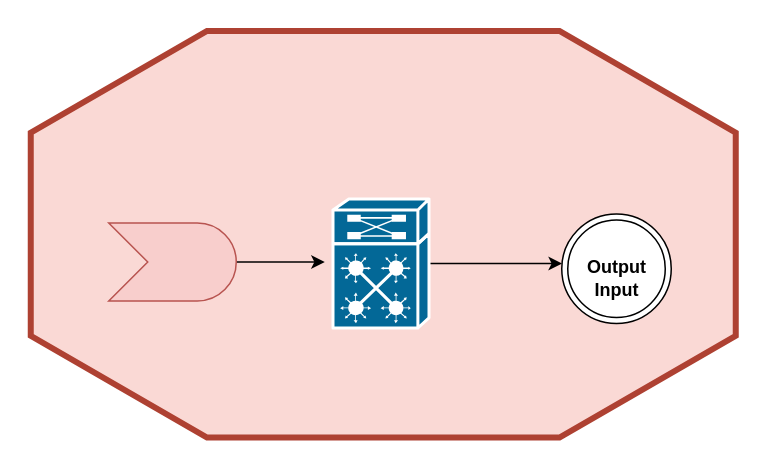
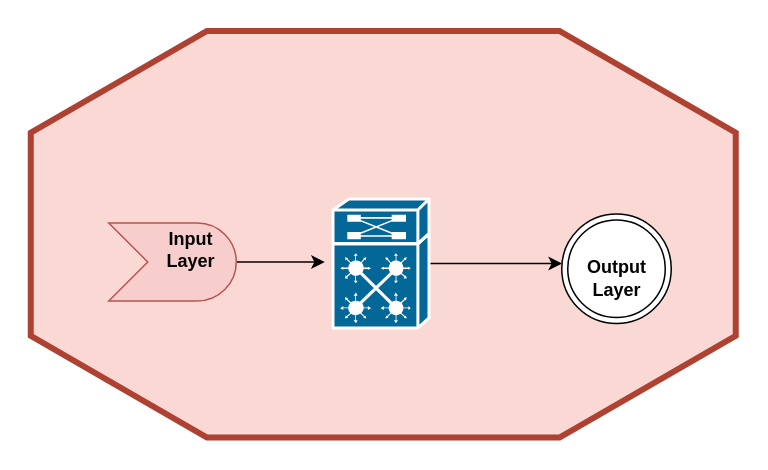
none -> (191, 250)
(617, 278) -> (617, 278)
